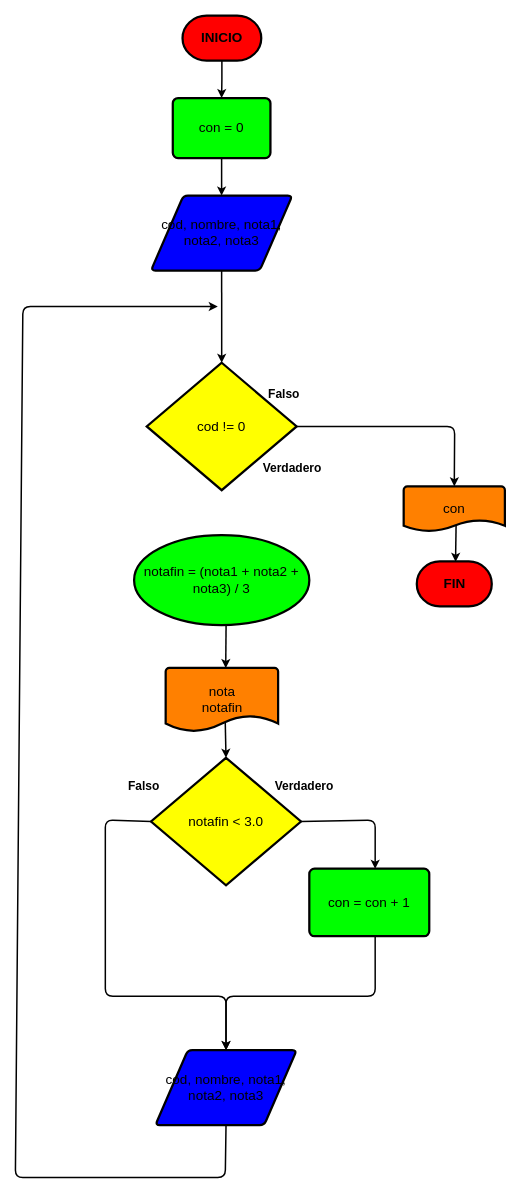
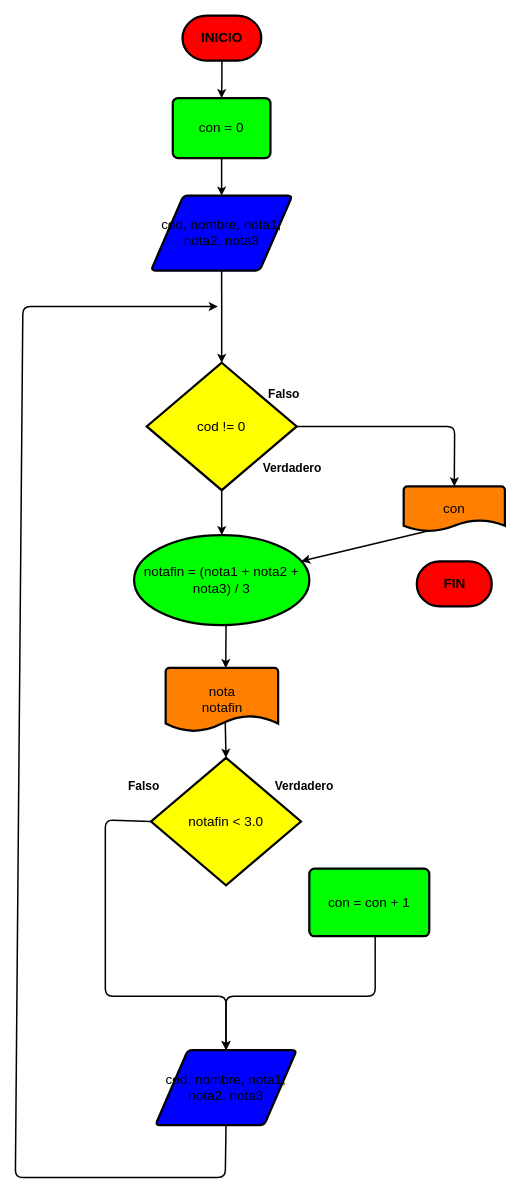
none -> (222, 510)
(456, 539) -> (367, 546)
(357, 821) -> none
